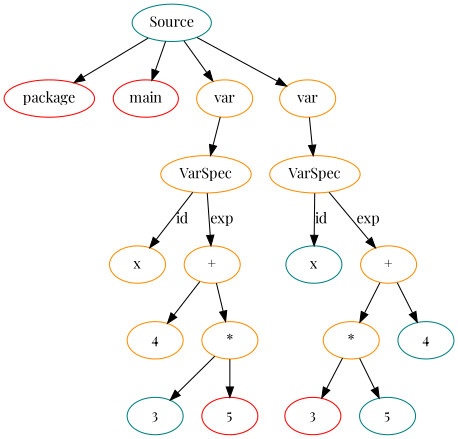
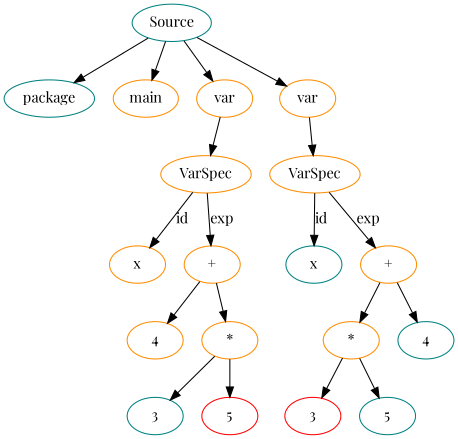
(49, 99) -> (49, 99)
(146, 99) -> (146, 99)
